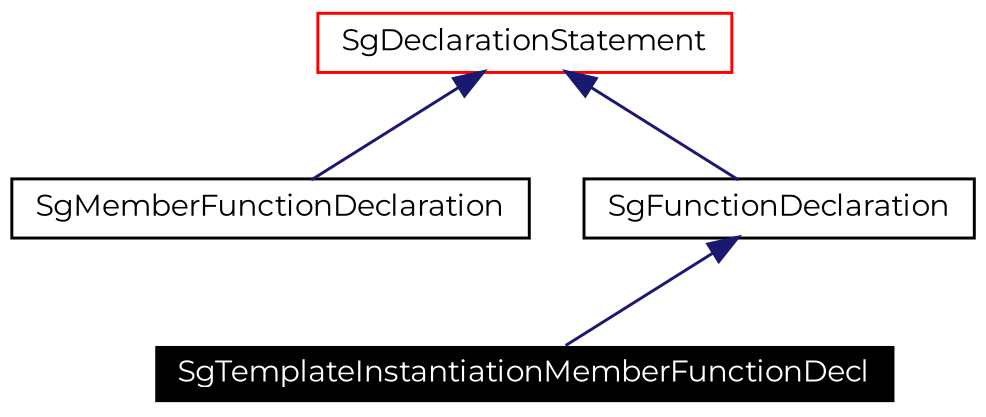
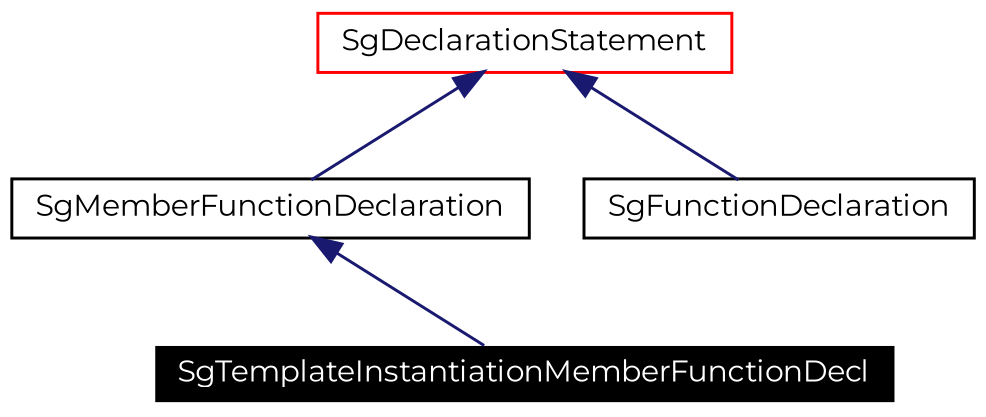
(639, 299) -> (411, 299)
